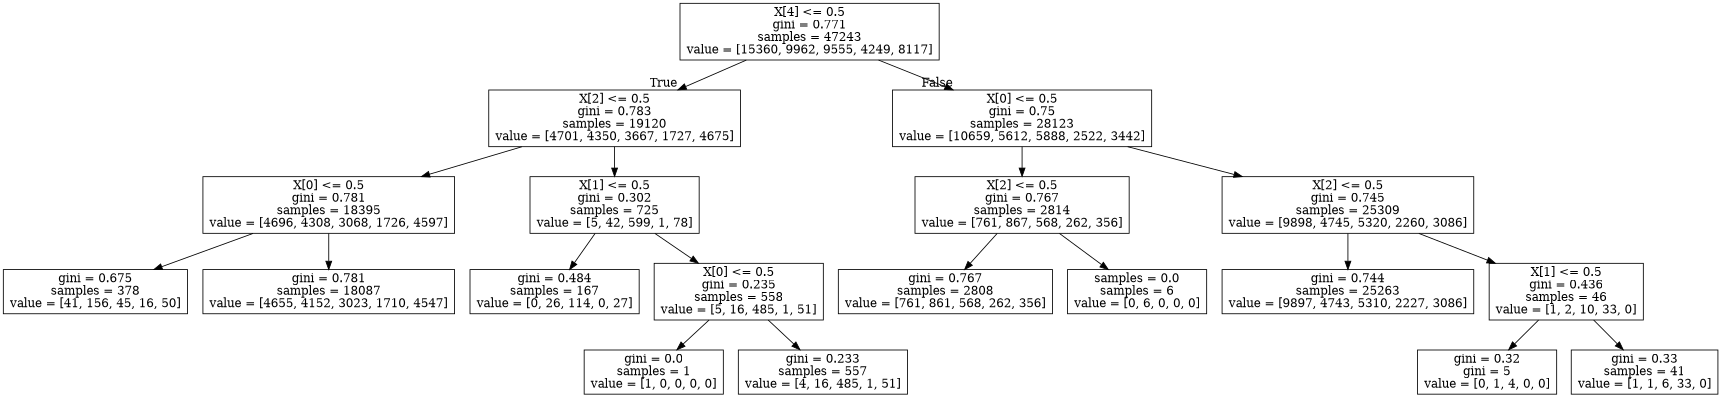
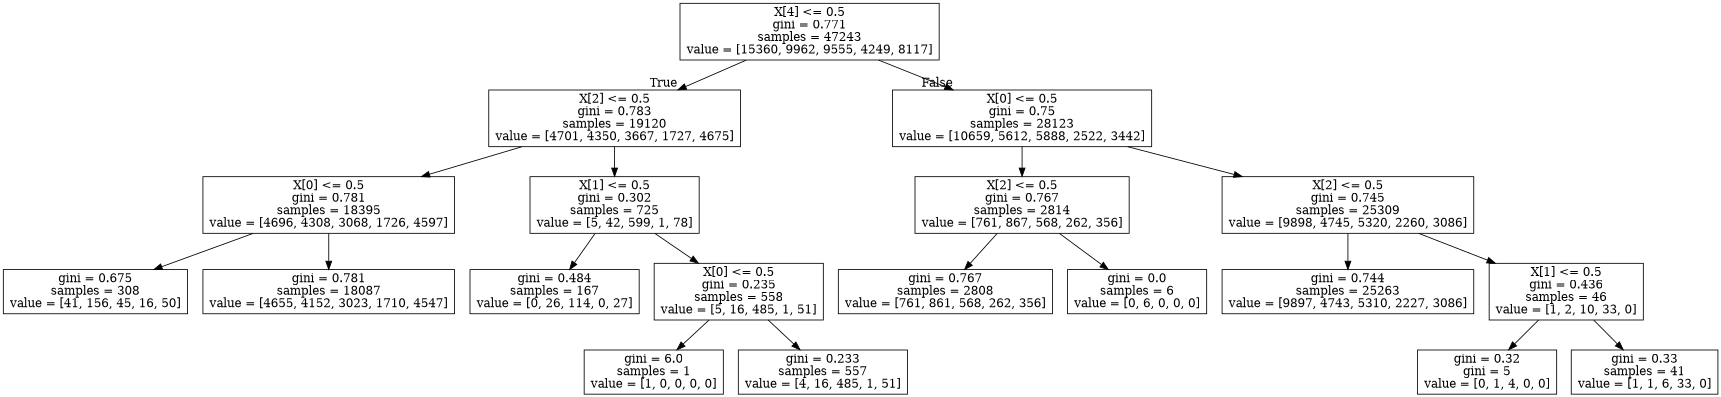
(95, 292) -> (95, 292)
(1137, 292) -> (1137, 292)
(654, 372) -> (654, 372)
